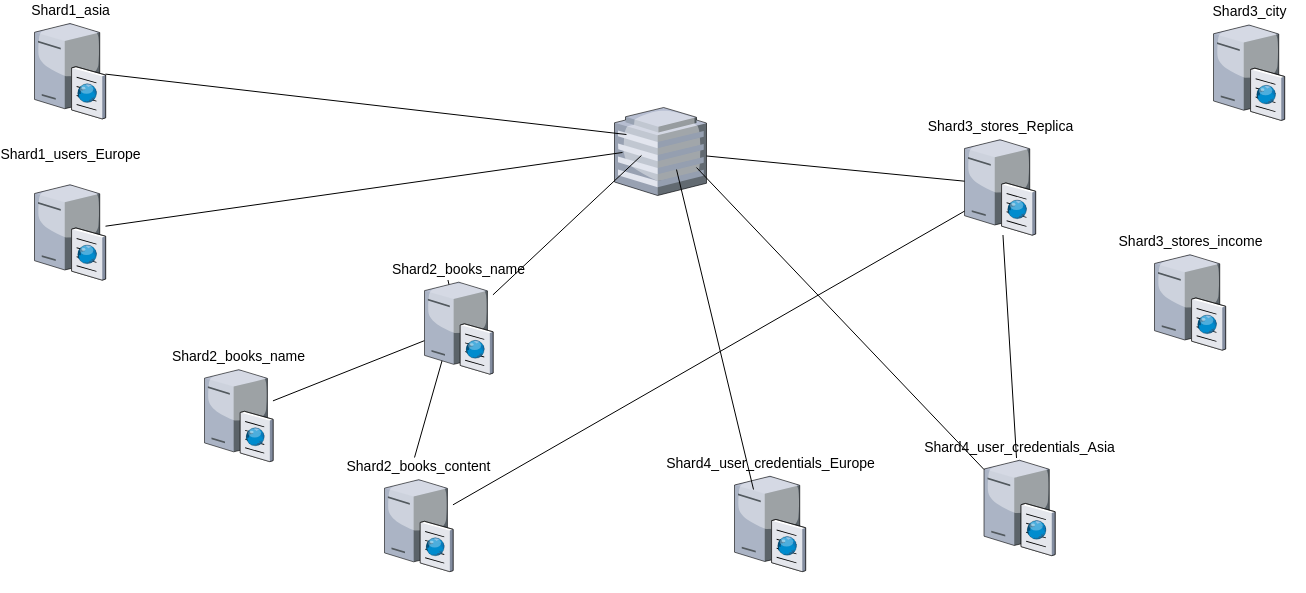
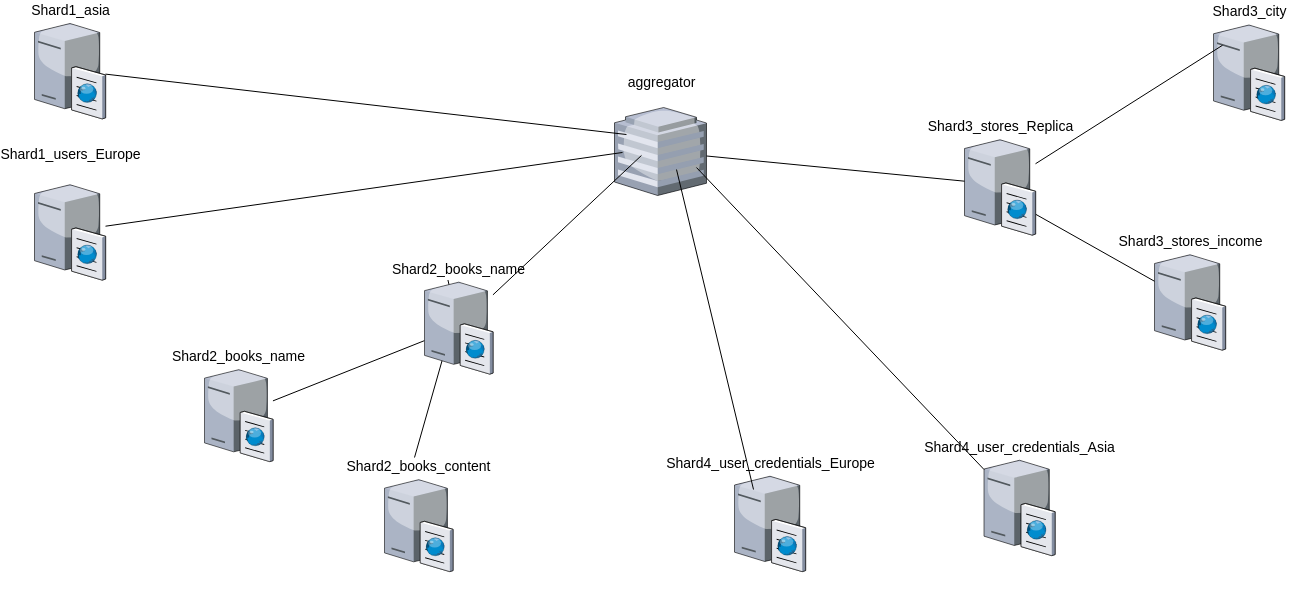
none -> (662, 83)
(1010, 346) -> (1129, 105)
(709, 358) -> (1094, 247)
